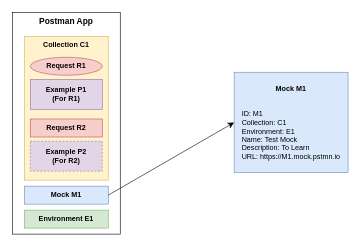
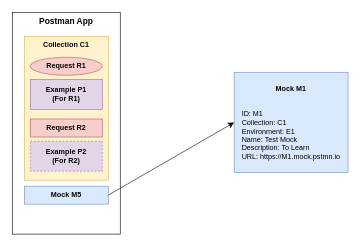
(66, 195) -> (66, 195)
(66, 219) -> none
